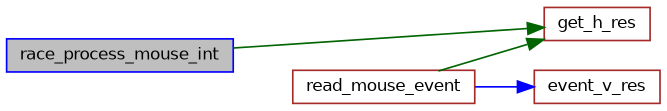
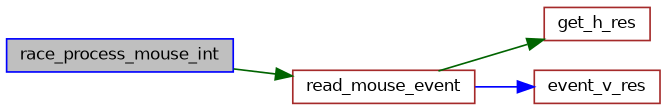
(380, 38) -> (255, 71)
